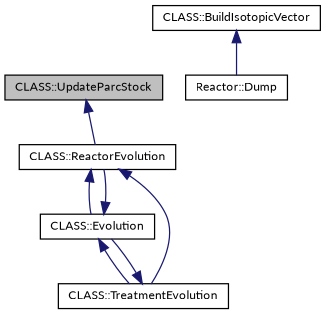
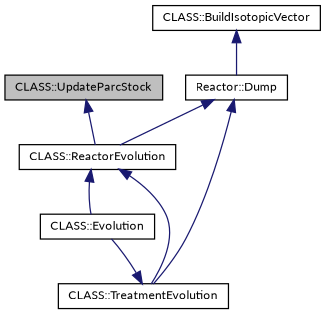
(106, 186) -> (161, 125)
(116, 267) -> (202, 203)
